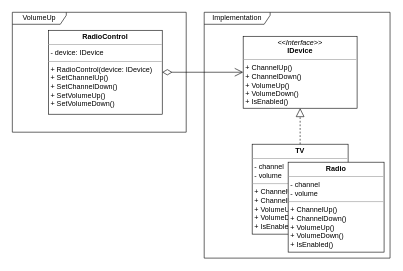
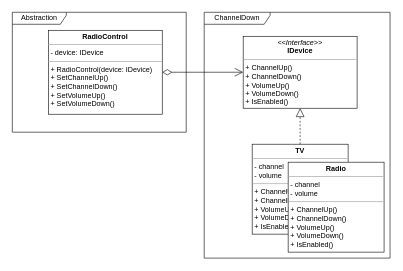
(39, 18) -> (39, 18)
(237, 18) -> (237, 18)
